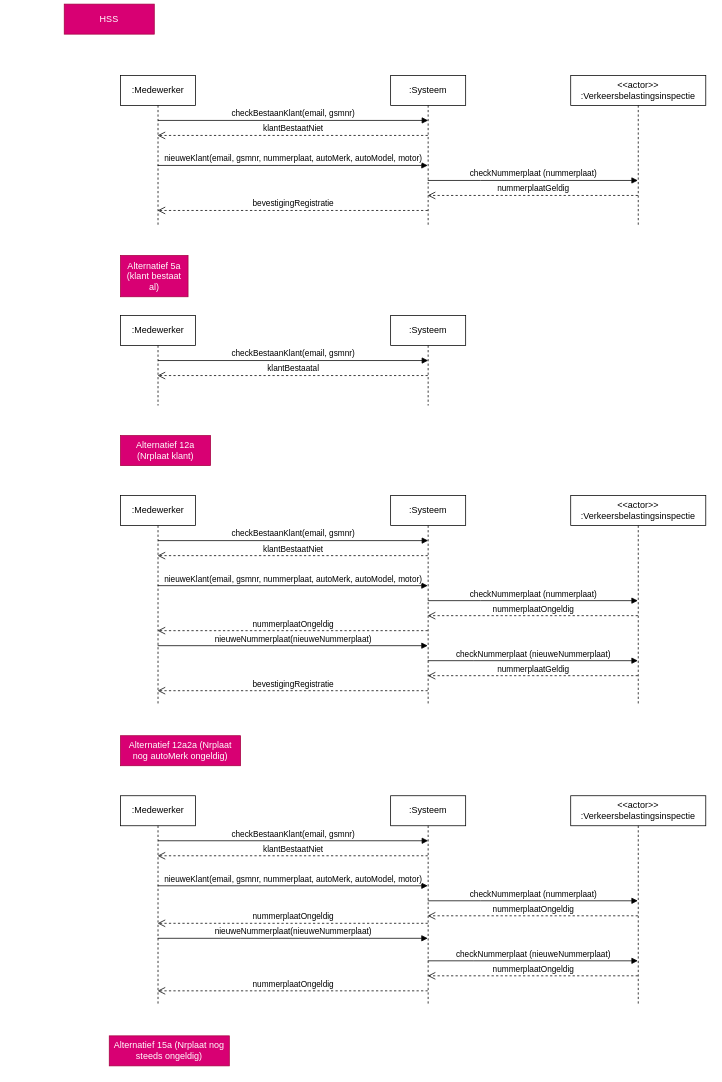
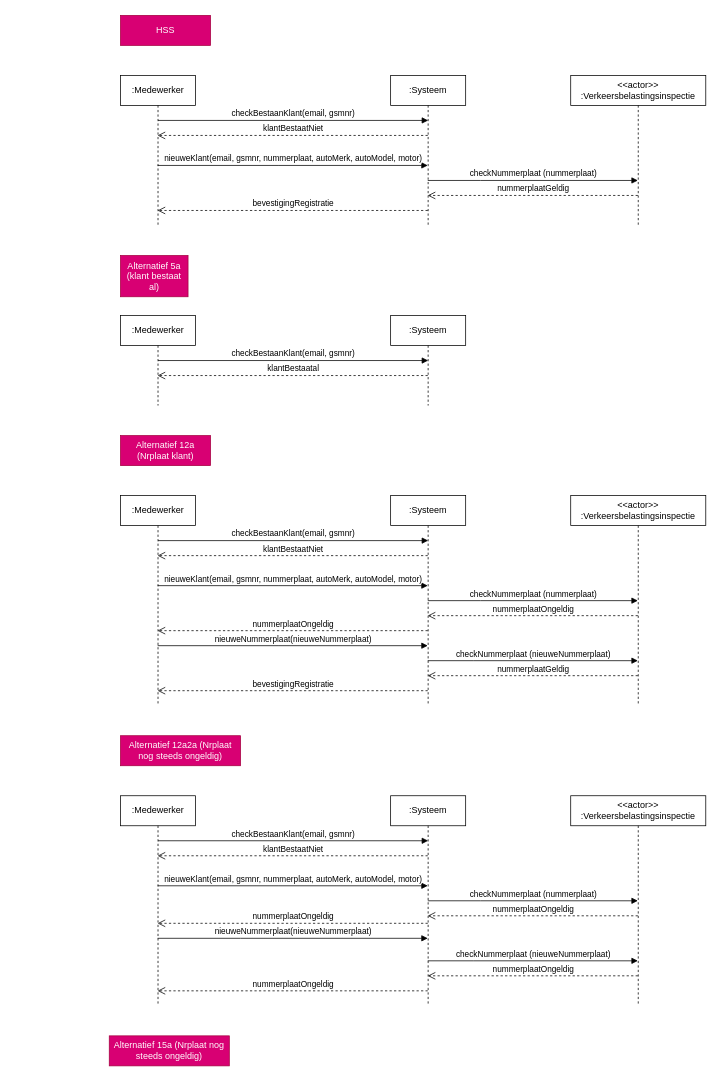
(109, 19) -> (165, 30)
(180, 750) -> (180, 750)
